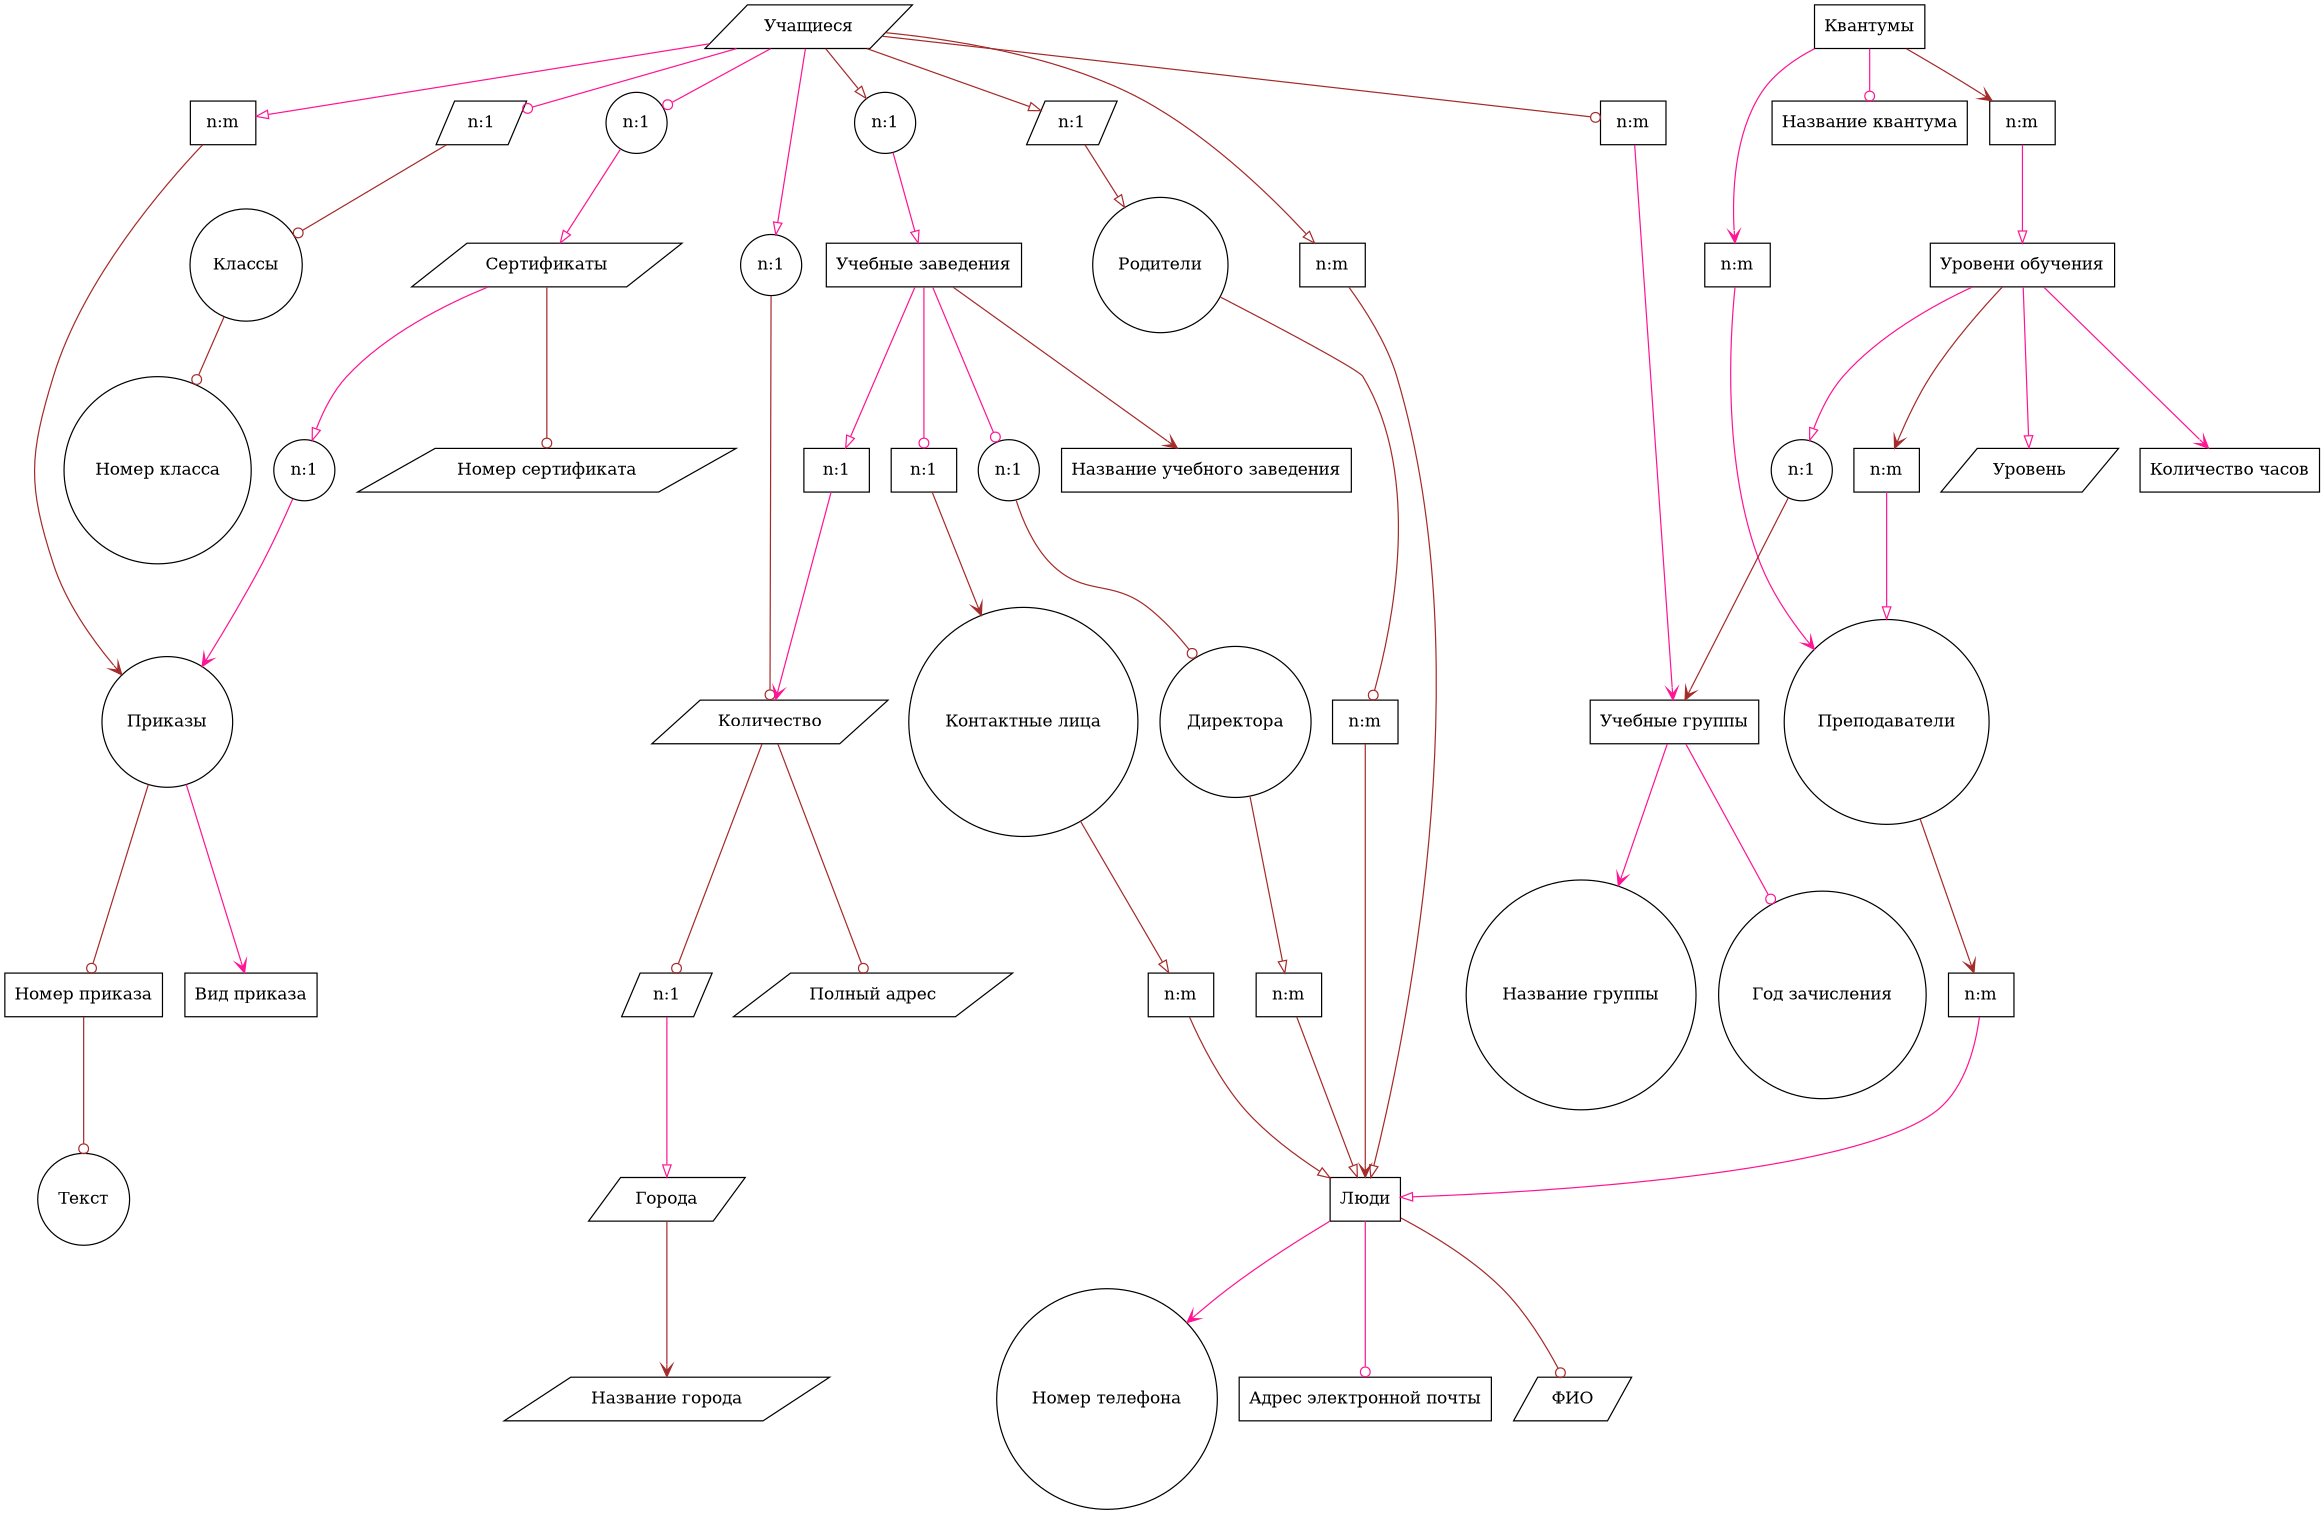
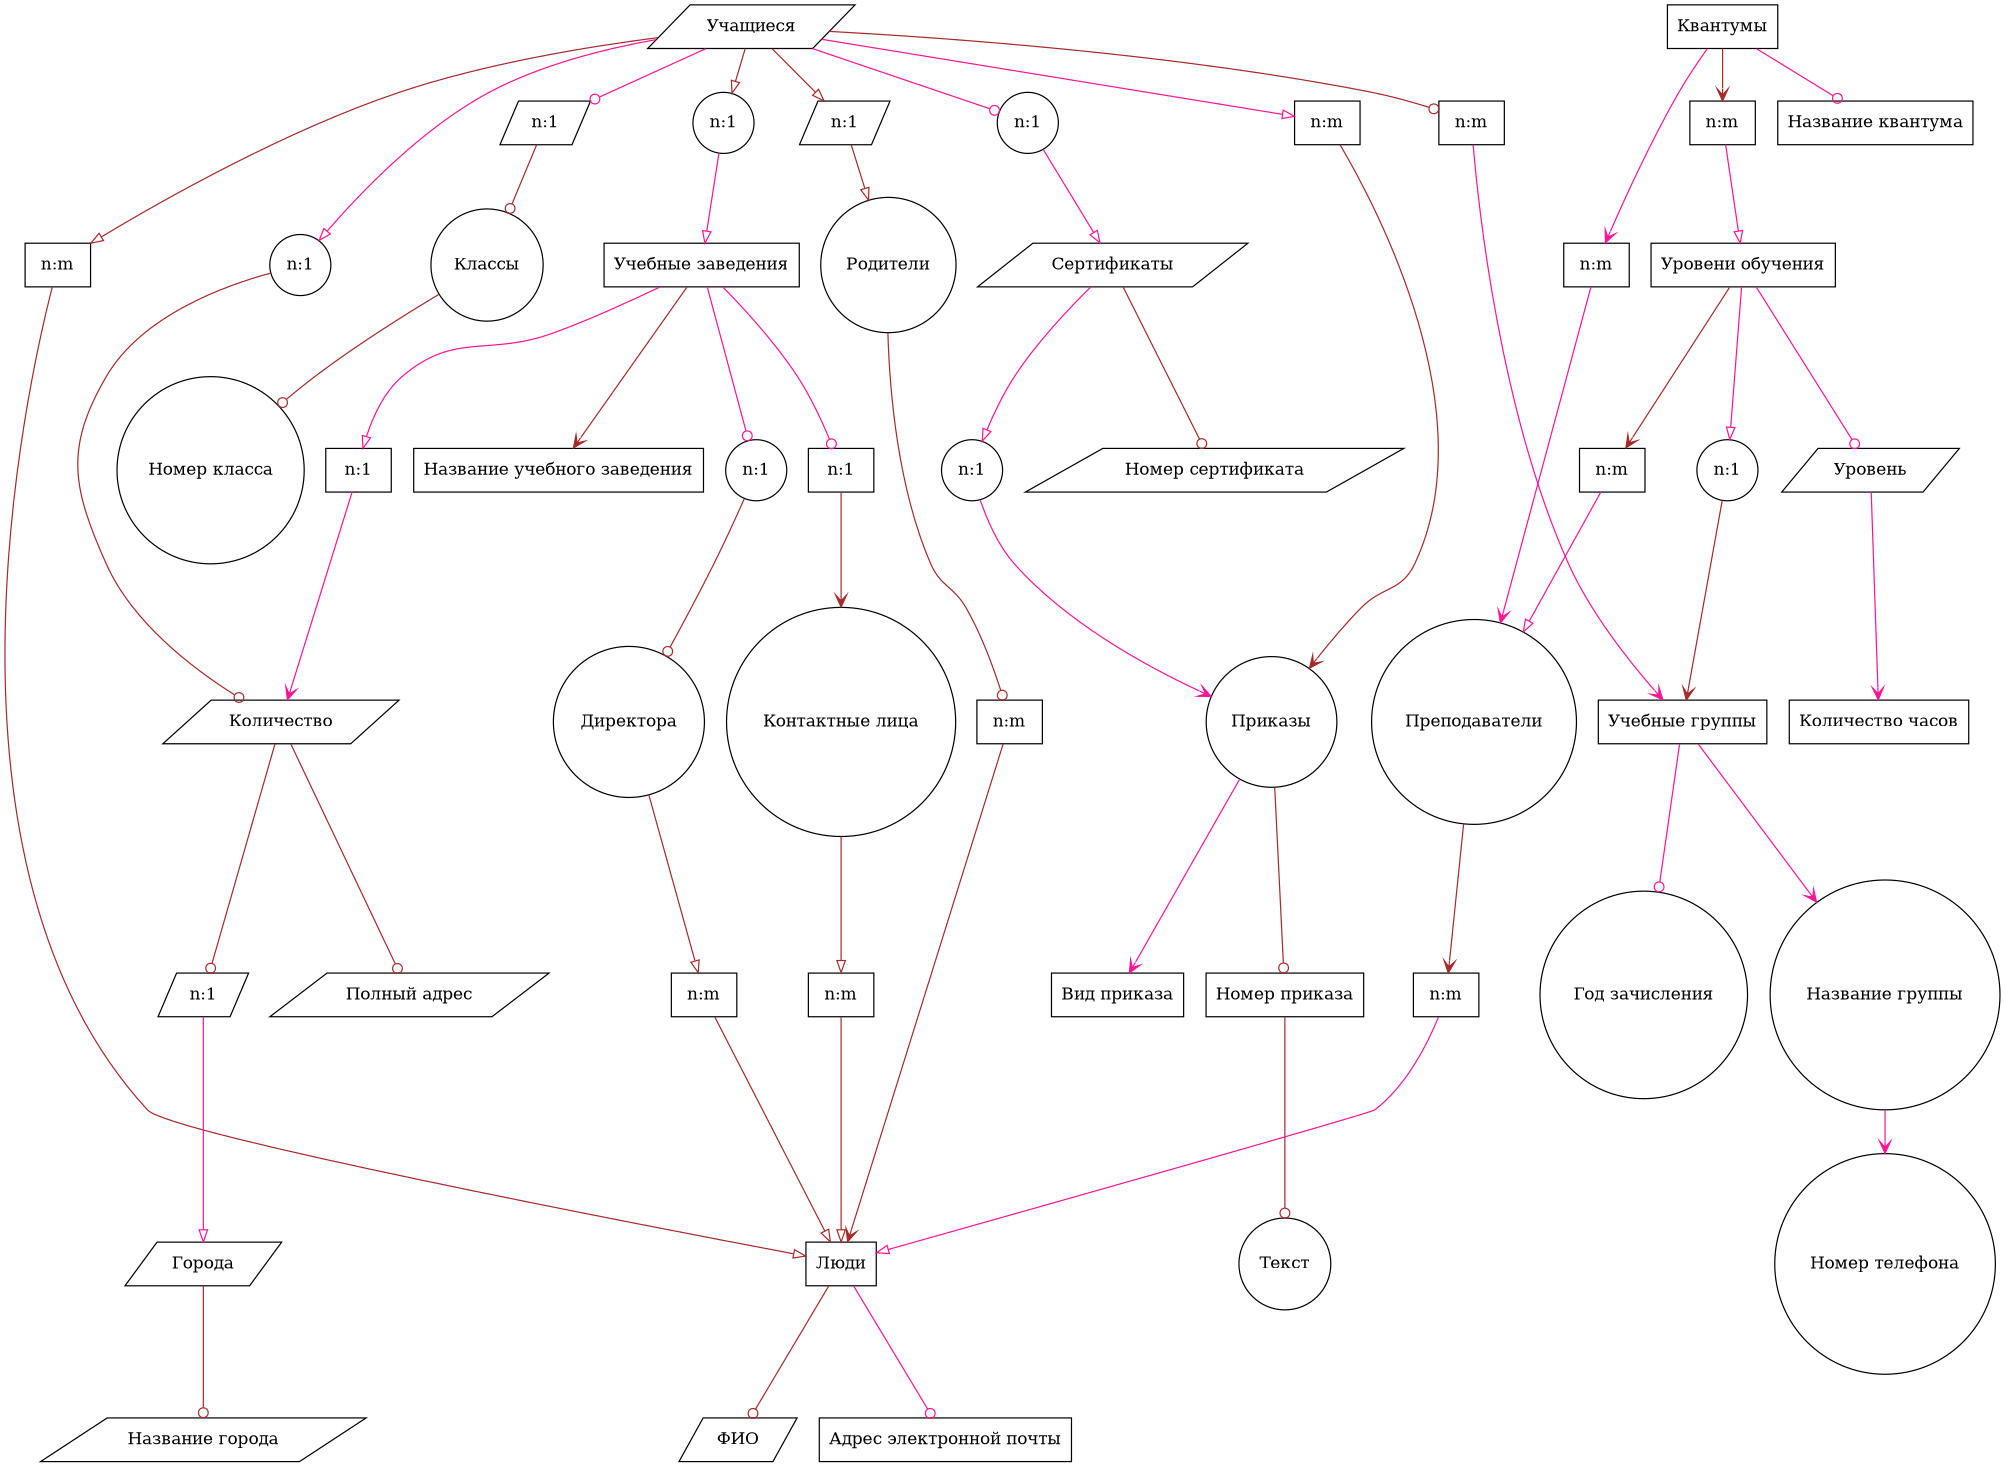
(2026, 361) -> (1804, 363)
(2122, 363) -> (1875, 590)
(1261, 1265) -> (1885, 1126)
(667, 1293) -> (203, 1347)
